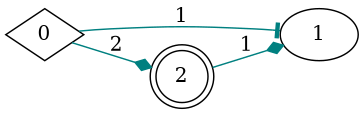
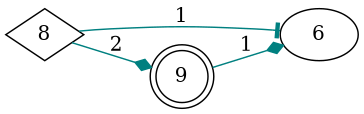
(45, 35) -> (45, 35)
(319, 35) -> (319, 35)
(182, 77) -> (182, 77)
